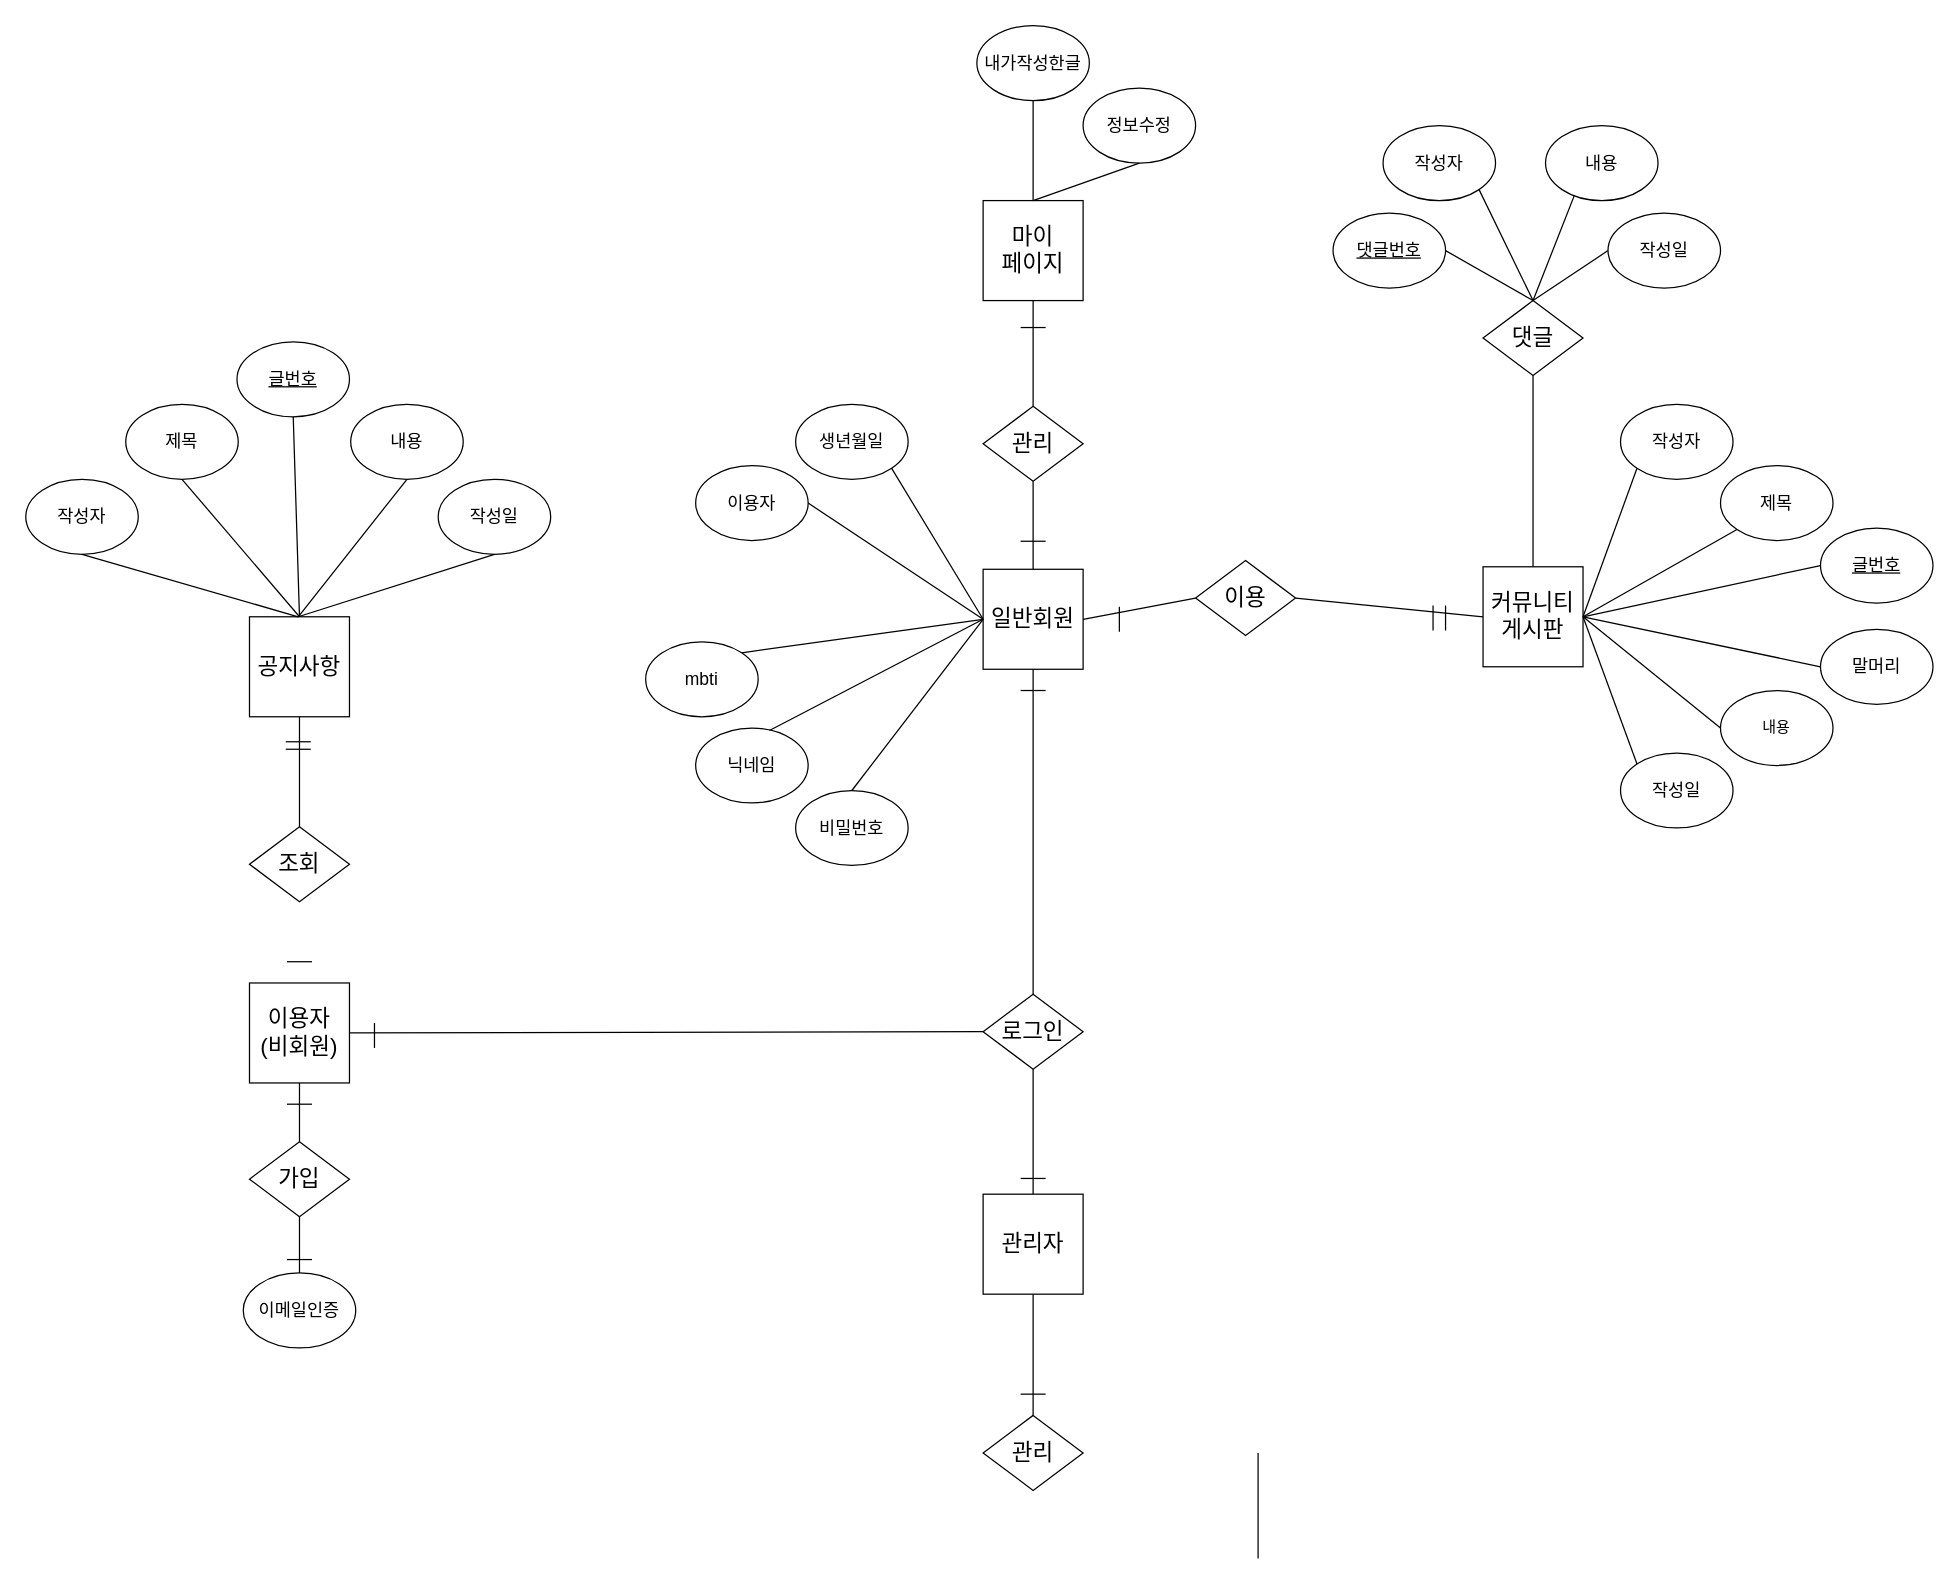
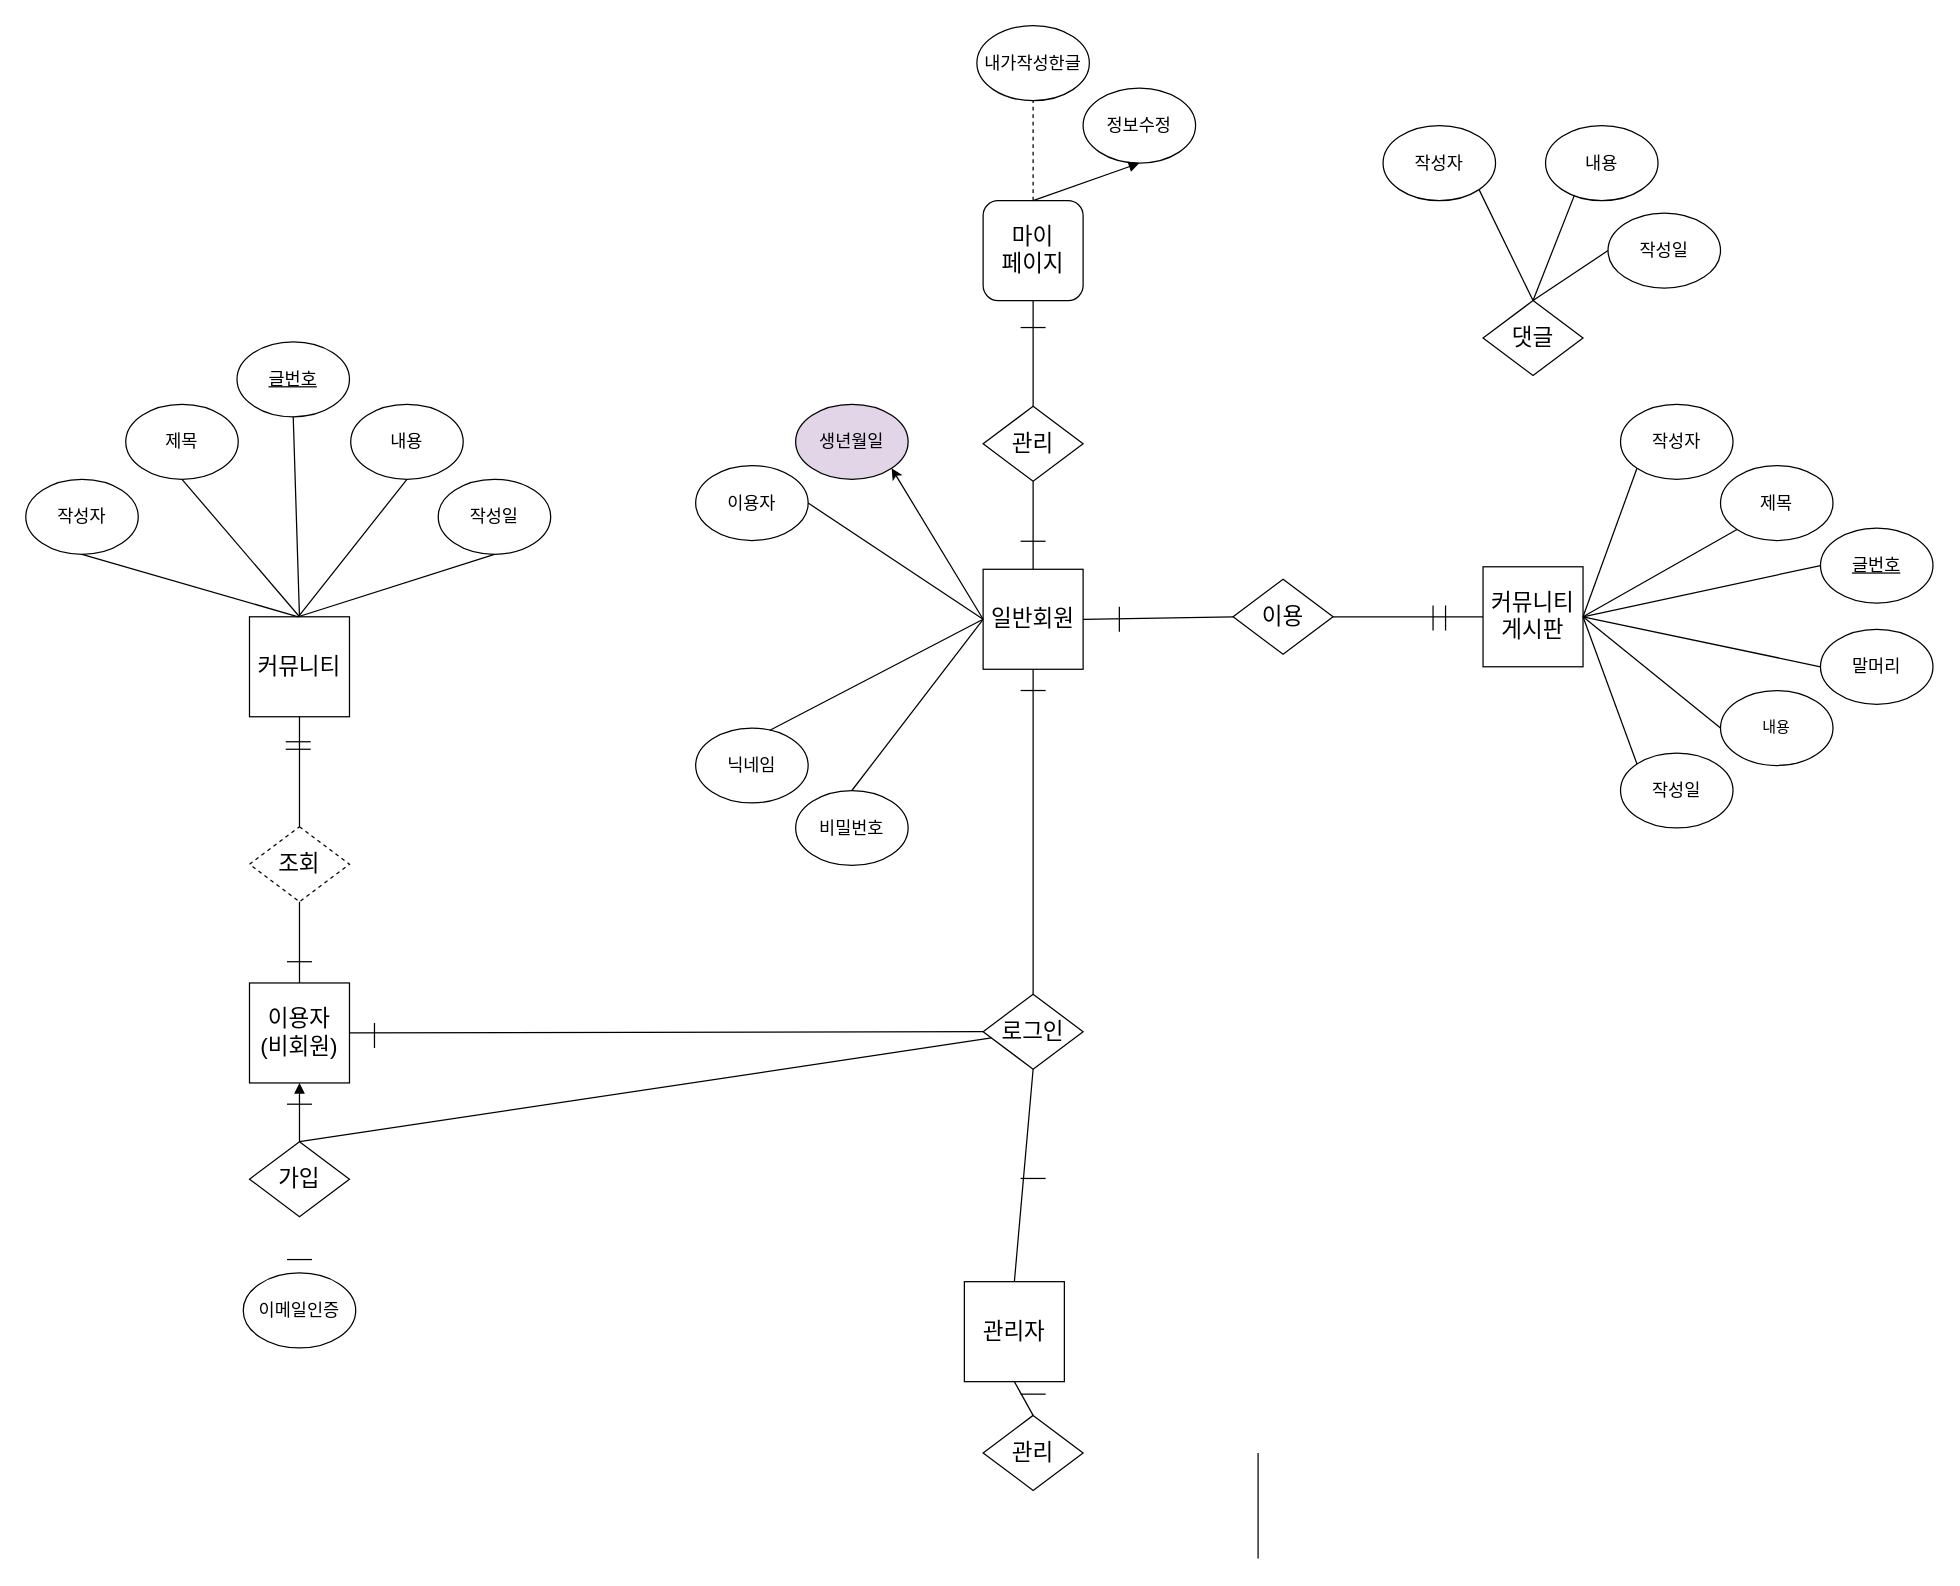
(1033, 150) -> (1033, 150)
(1133, 165) -> (1129, 167)
(1033, 251) -> (1033, 251)
(1389, 251) -> none
(1489, 276) -> none
(852, 442) -> (852, 442)
(1533, 471) -> none
(895, 474) -> (897, 477)
(1246, 598) -> (1283, 617)
(859, 637) -> none
(299, 667) -> (299, 667)
(702, 679) -> none
(299, 864) -> (299, 864)
none -> (299, 943)
(299, 1089) -> (299, 1094)
(299, 1244) -> (645, 1090)
(1033, 1244) -> (1014, 1332)
